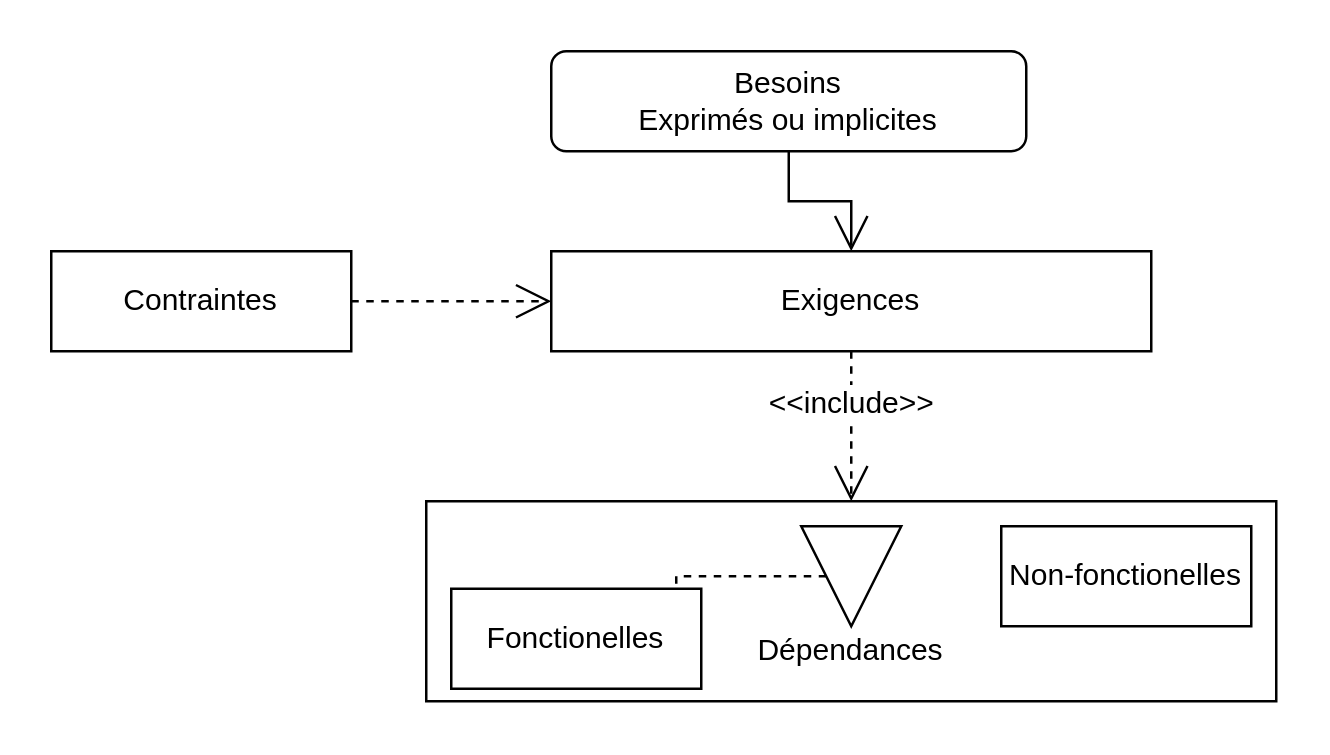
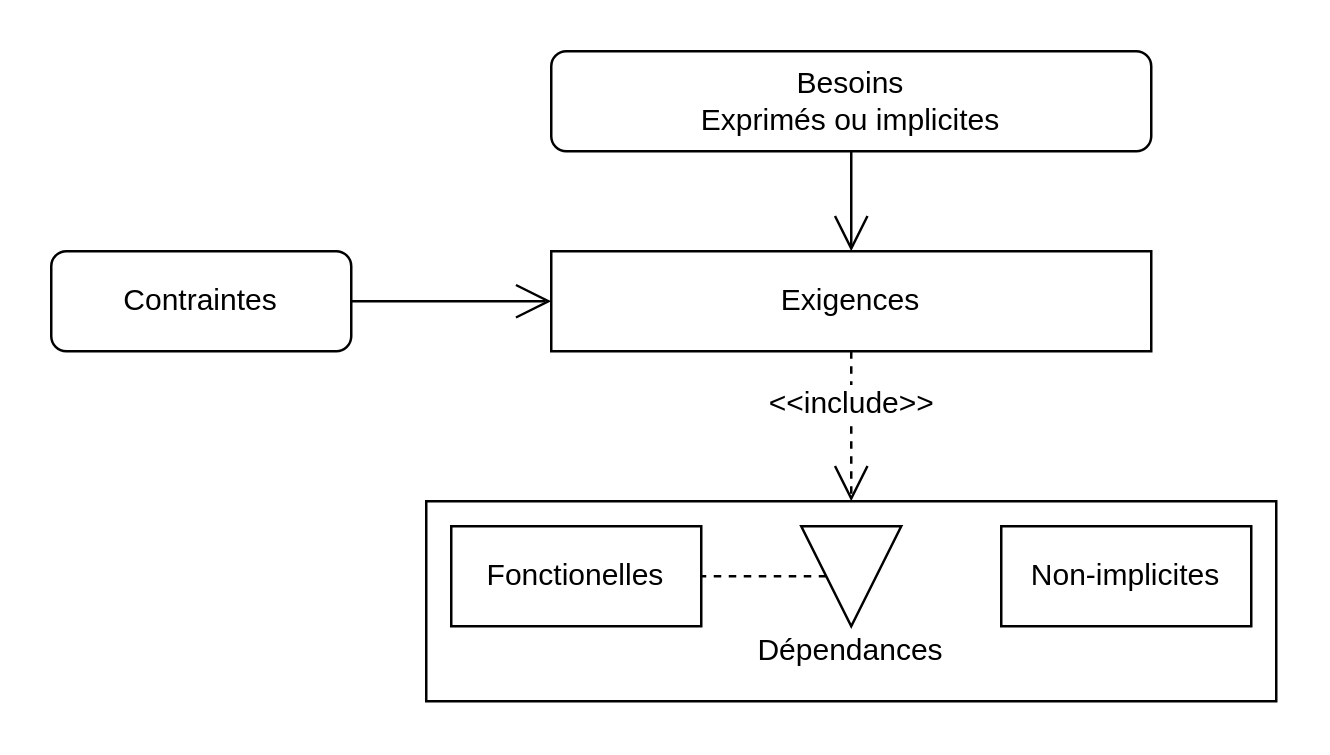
(789, 101) -> (851, 101)
(201, 301) -> (201, 301)
(451, 301) -> (451, 301)
(1126, 576) -> (1126, 576)
(576, 639) -> (576, 576)
